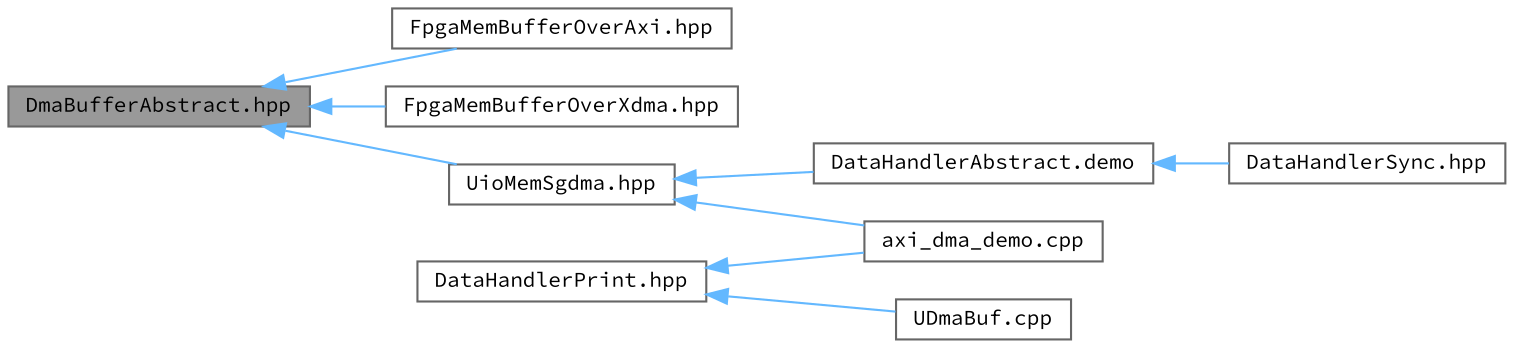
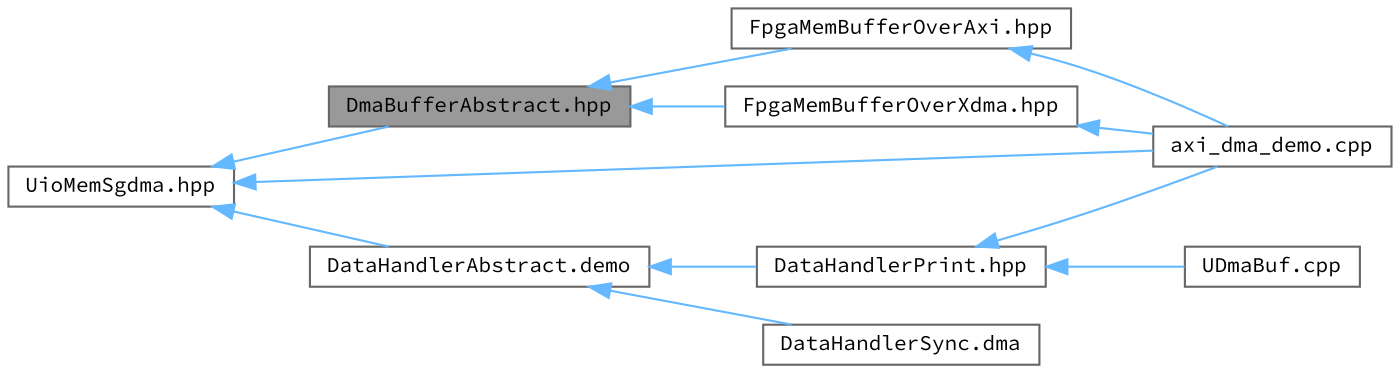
none -> (1131, 85)
none -> (1126, 131)
(371, 148) -> (311, 144)
(1367, 163) -> (901, 345)
none -> (714, 267)
